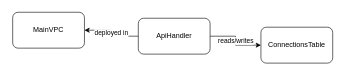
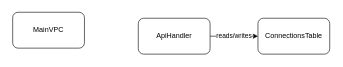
(111, 31) -> none
(297, 45) -> (294, 36)
